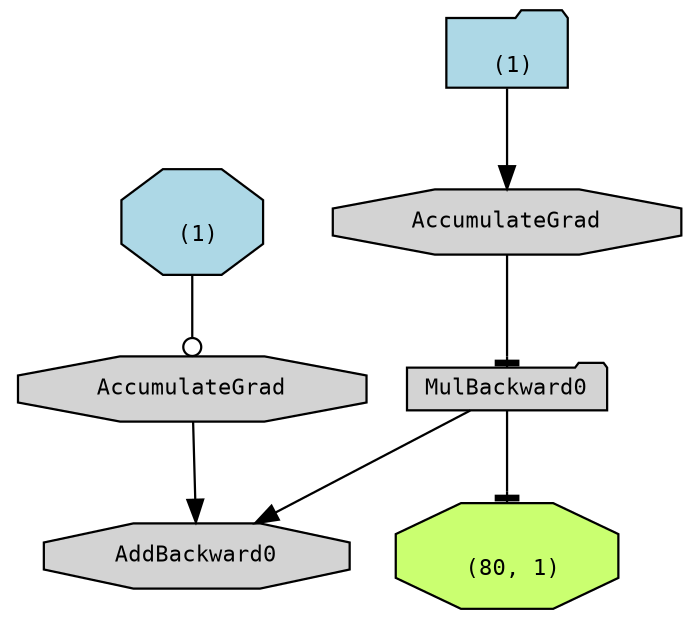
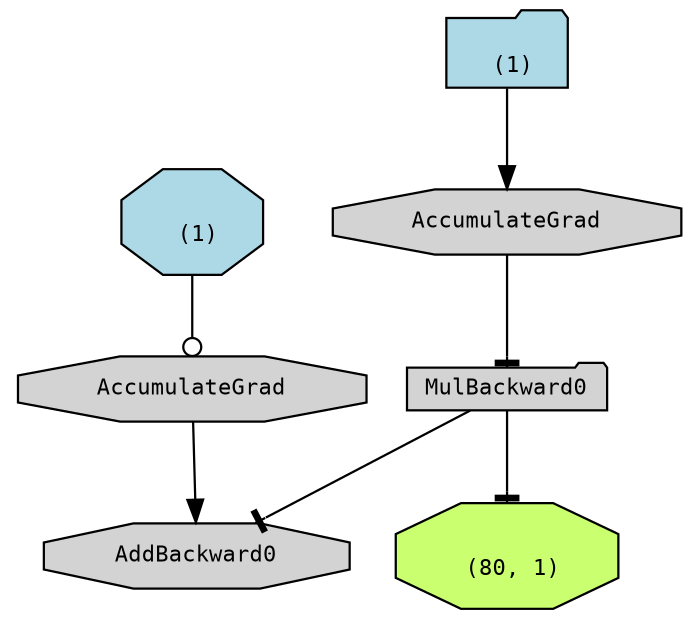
(368, 464) -> (368, 464)
